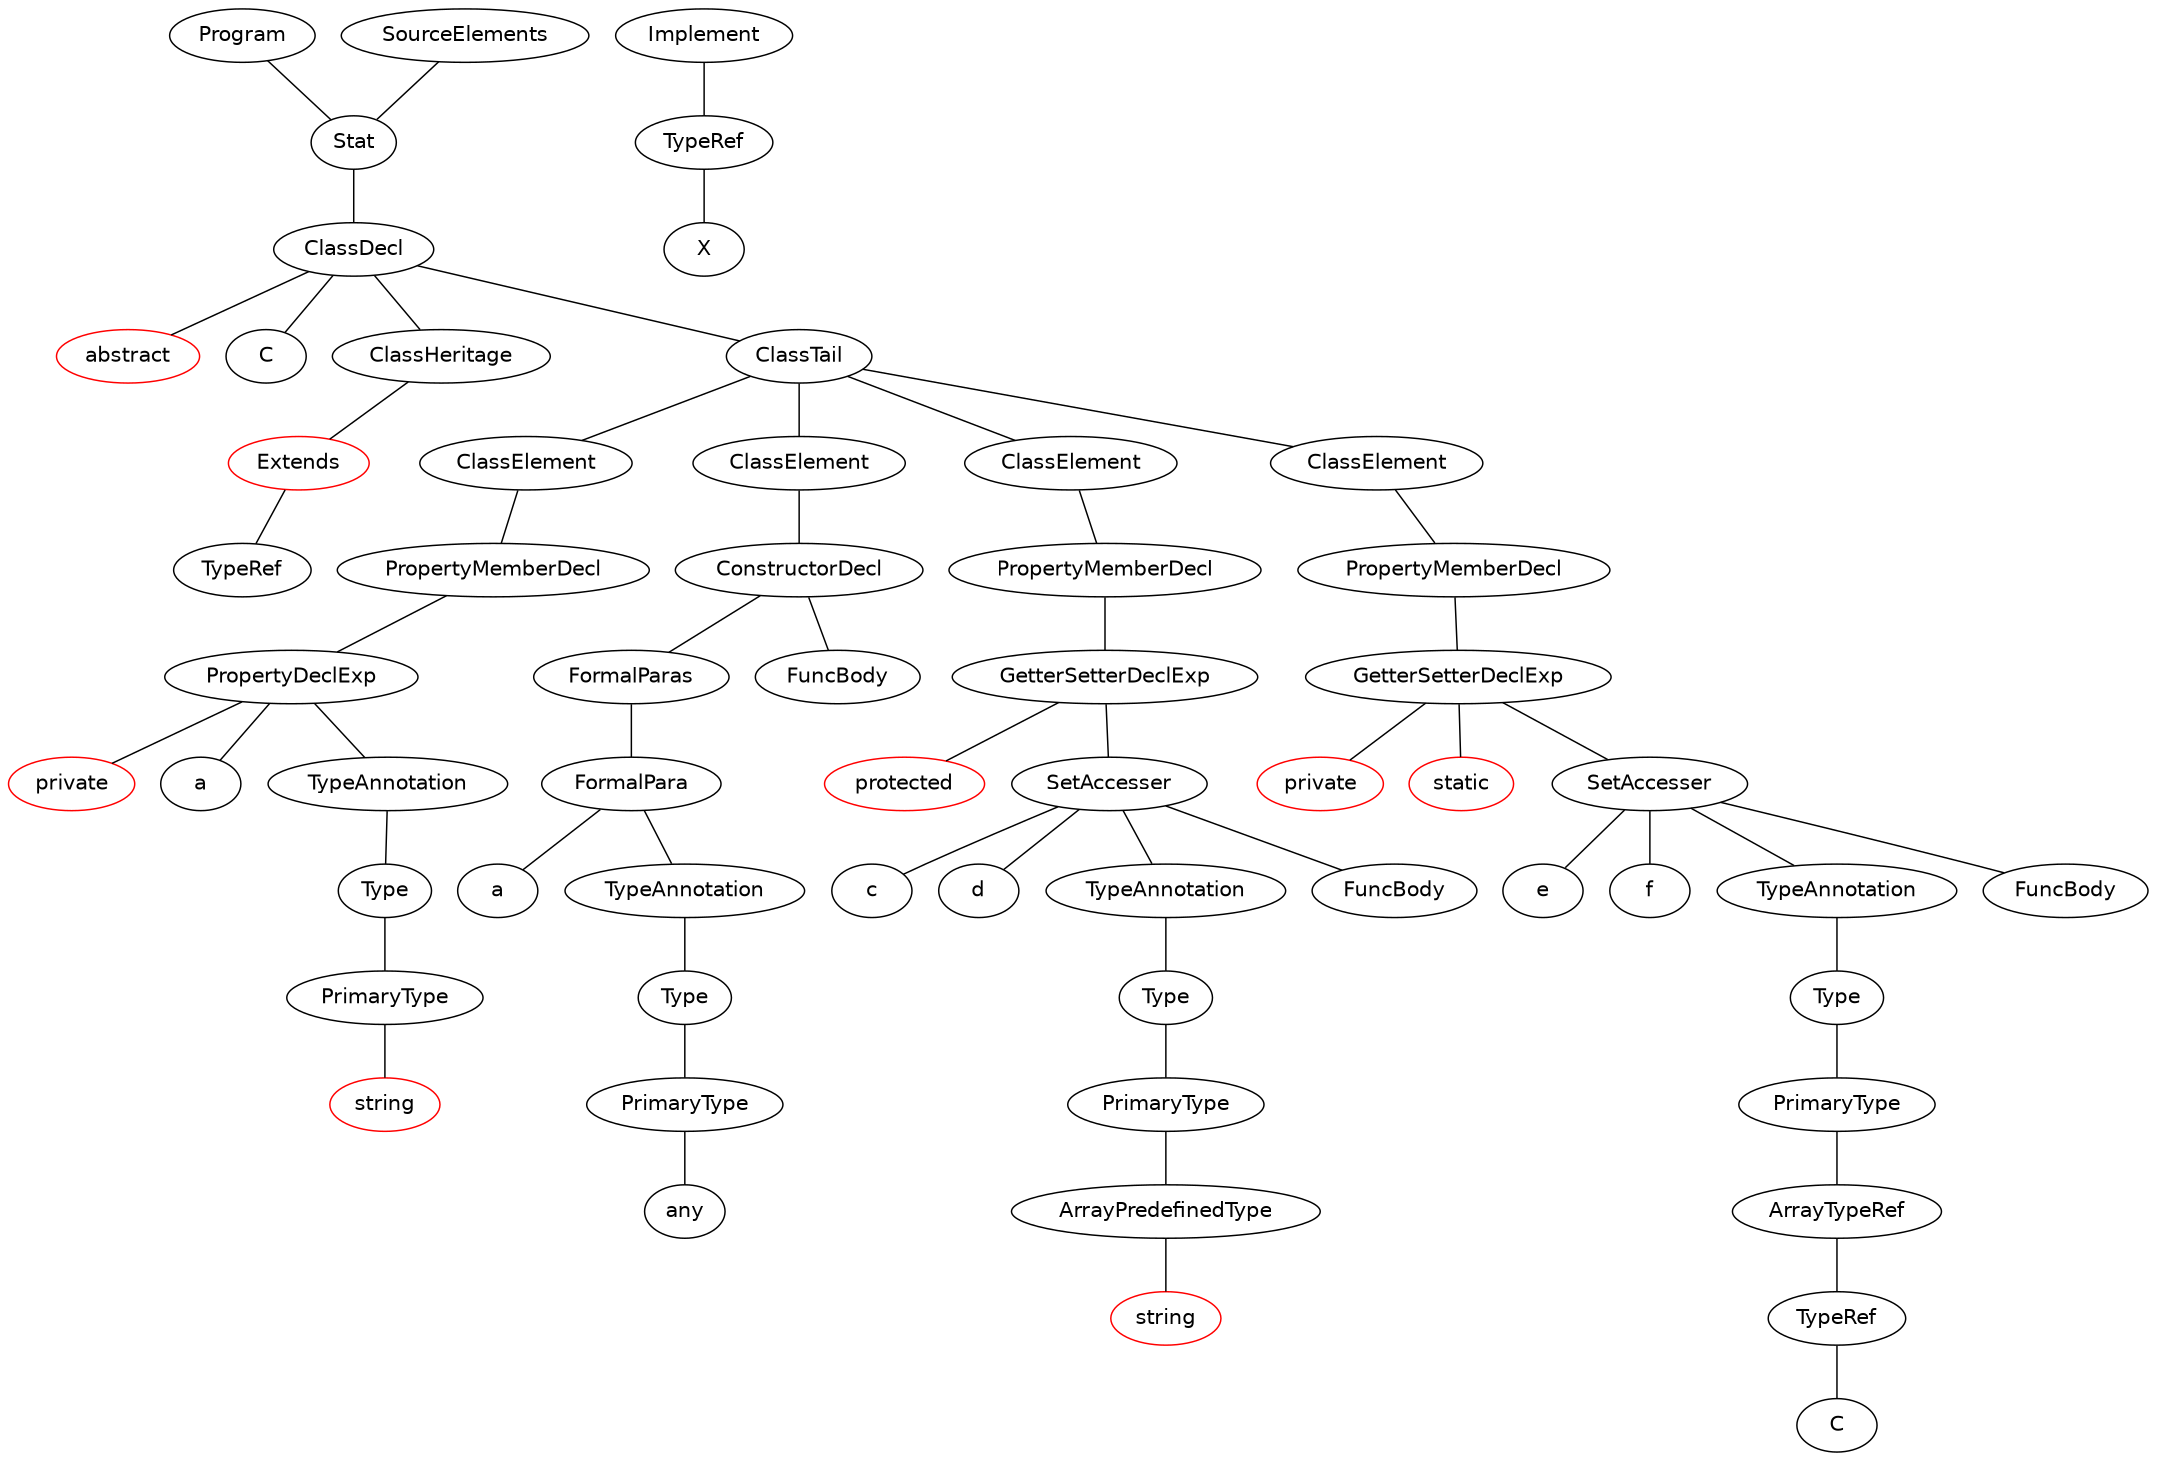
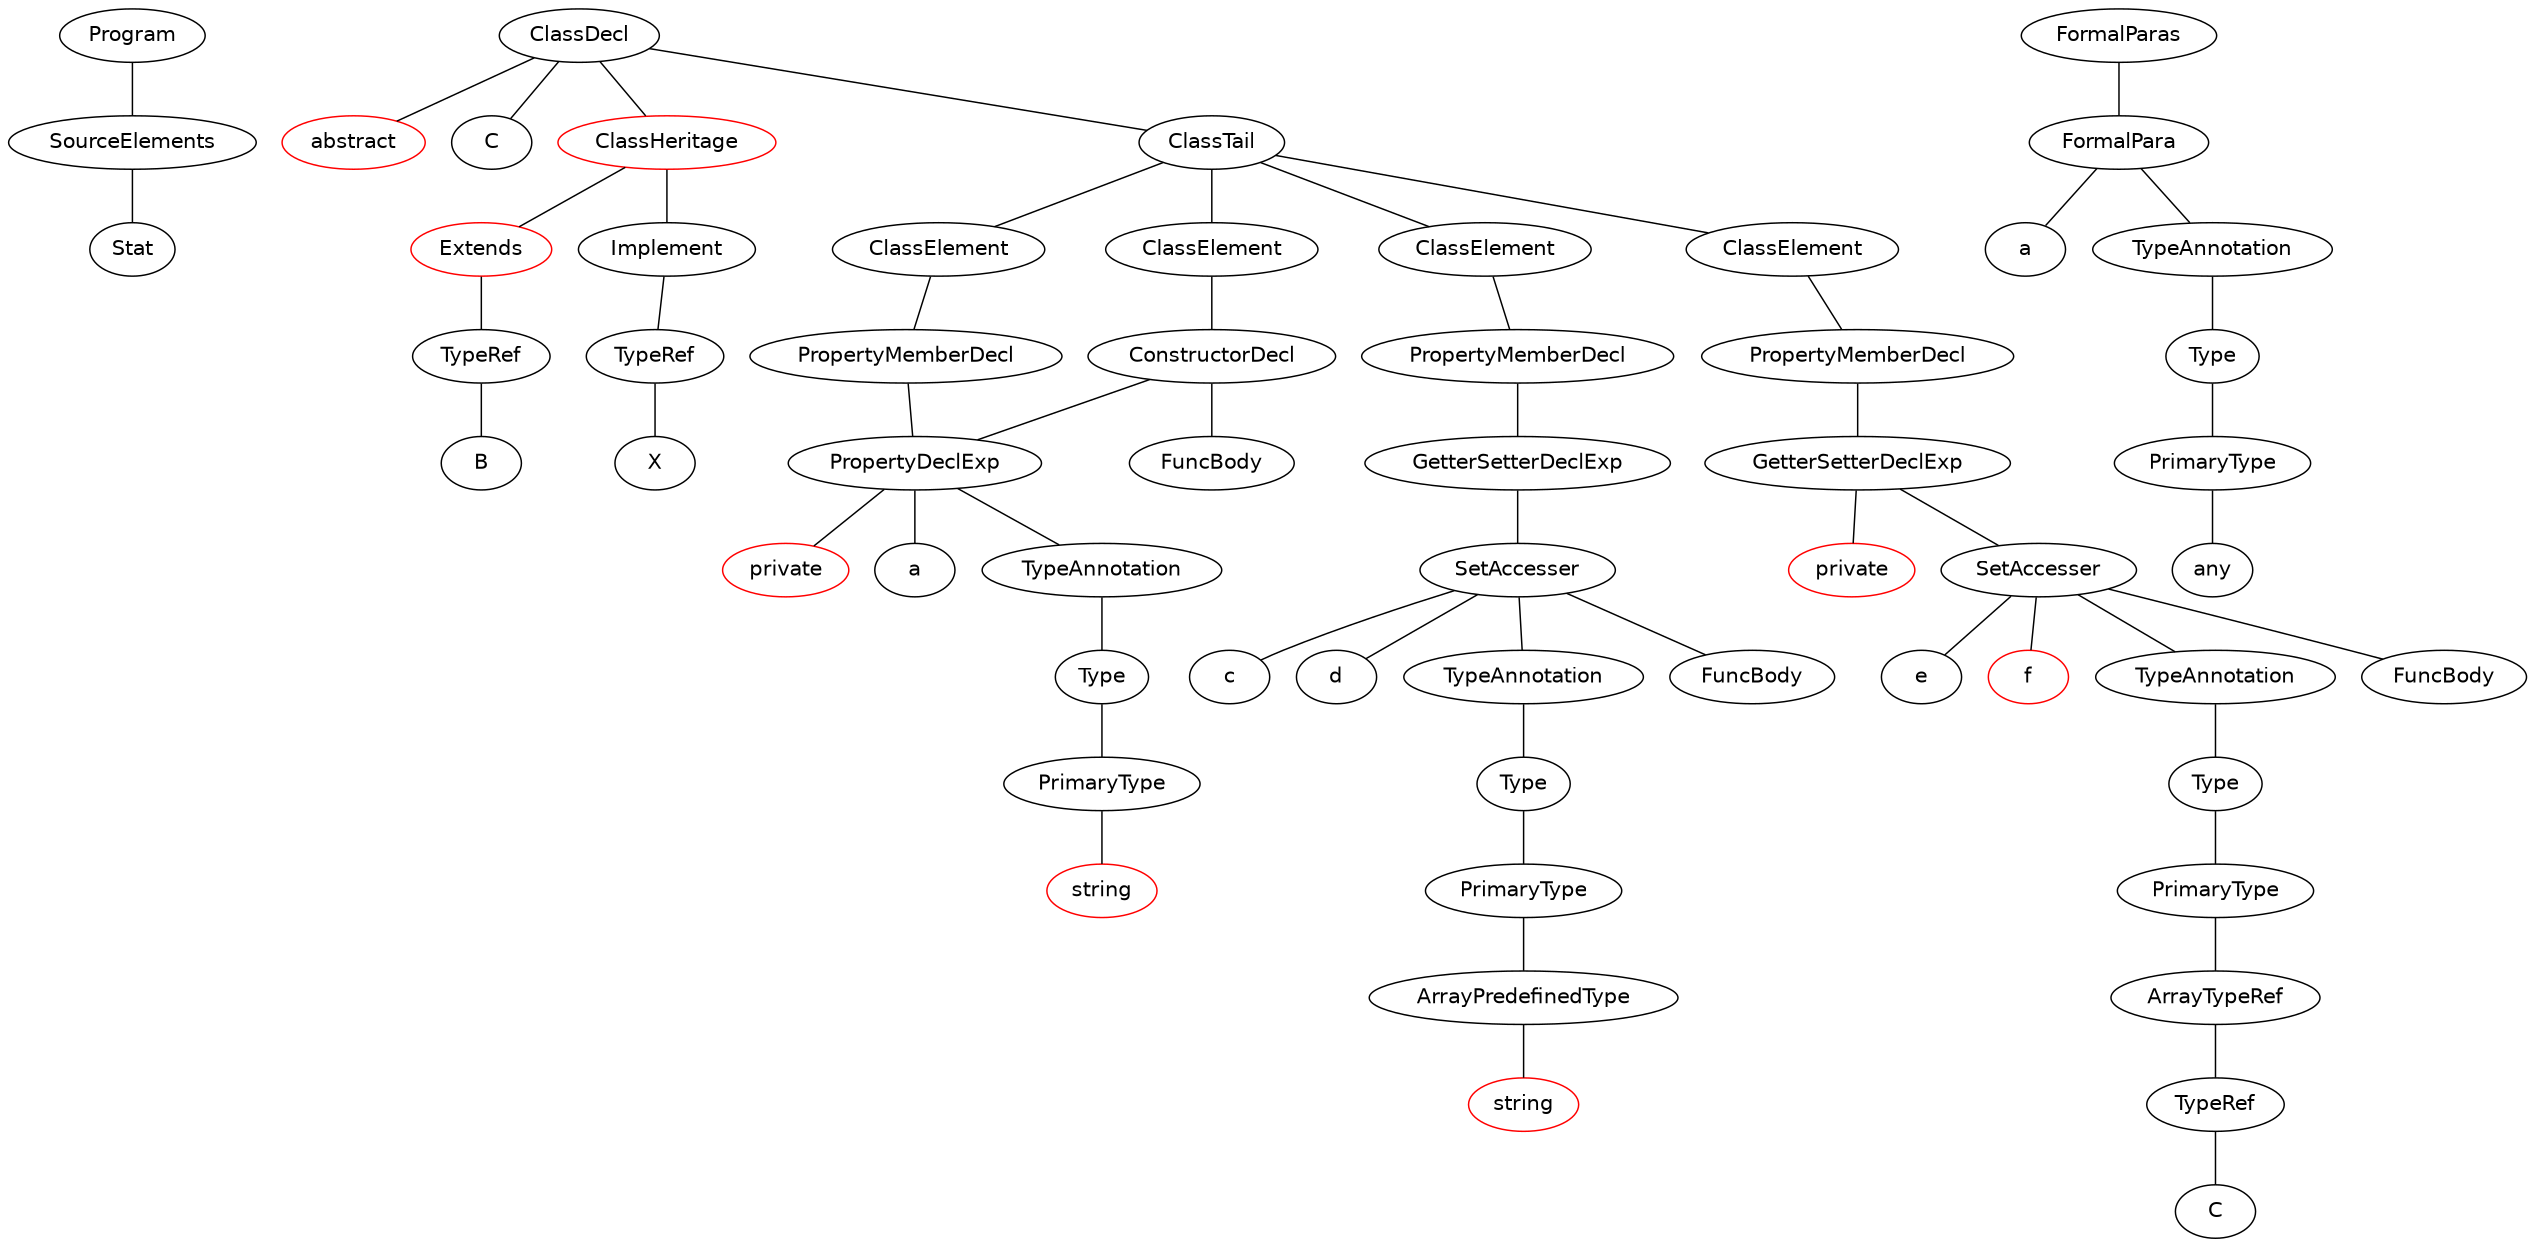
(299, 90) -> (132, 89)
(354, 196) -> none
none -> (667, 196)
(441, 356) -> (667, 143)
none -> (481, 463)
(715, 624) -> (1064, 410)
(905, 784) -> none
(1461, 784) -> none
(1650, 891) -> (2028, 677)
